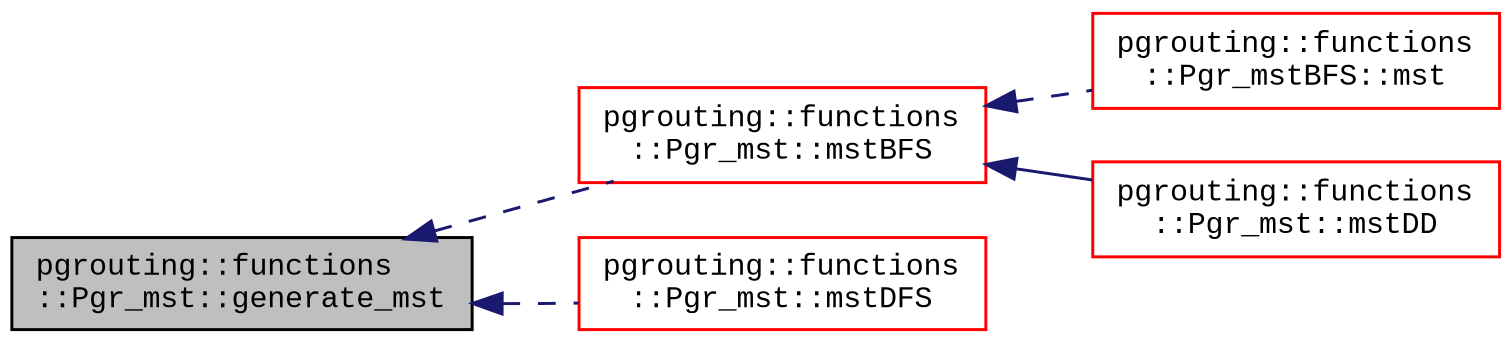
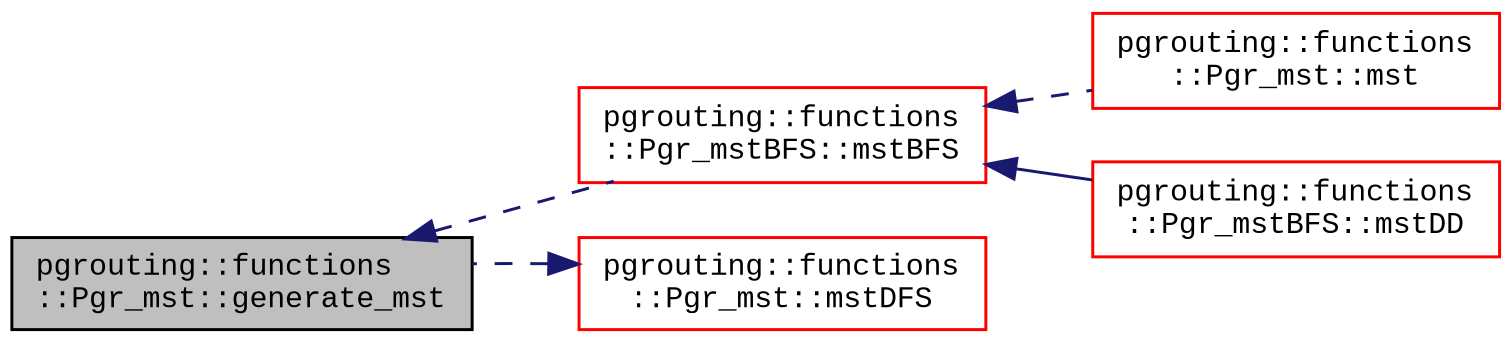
(1296, 61) -> (1296, 61)
(782, 135) -> (782, 135)
(1296, 209) -> (1296, 209)
(540, 304) -> (510, 264)
